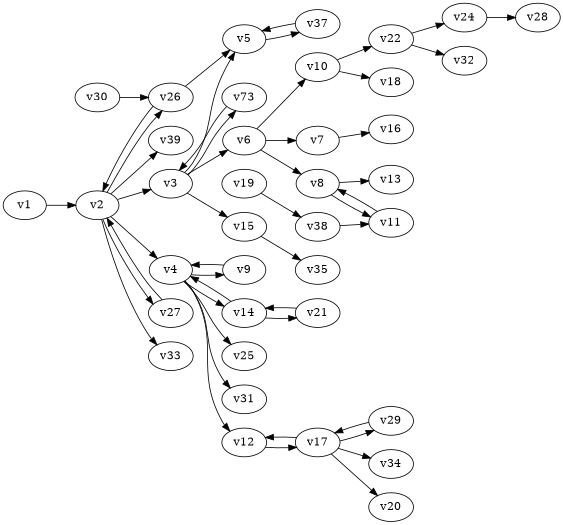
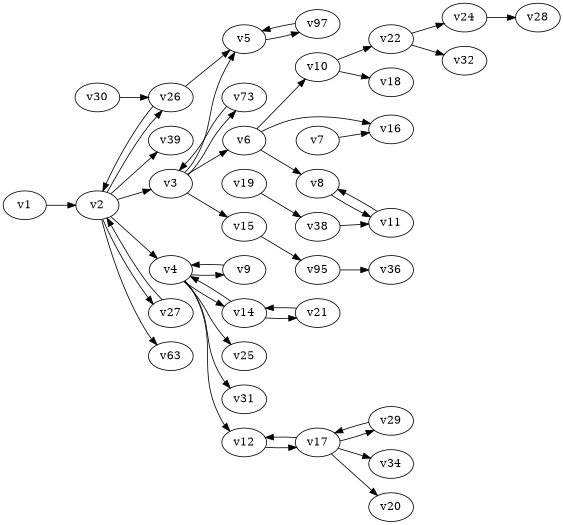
(318, 24) -> (318, 24)
(277, 141) -> (311, 117)
(391, 180) -> none
(318, 270) -> (318, 270)
none -> (391, 270)
(171, 356) -> (171, 356)
